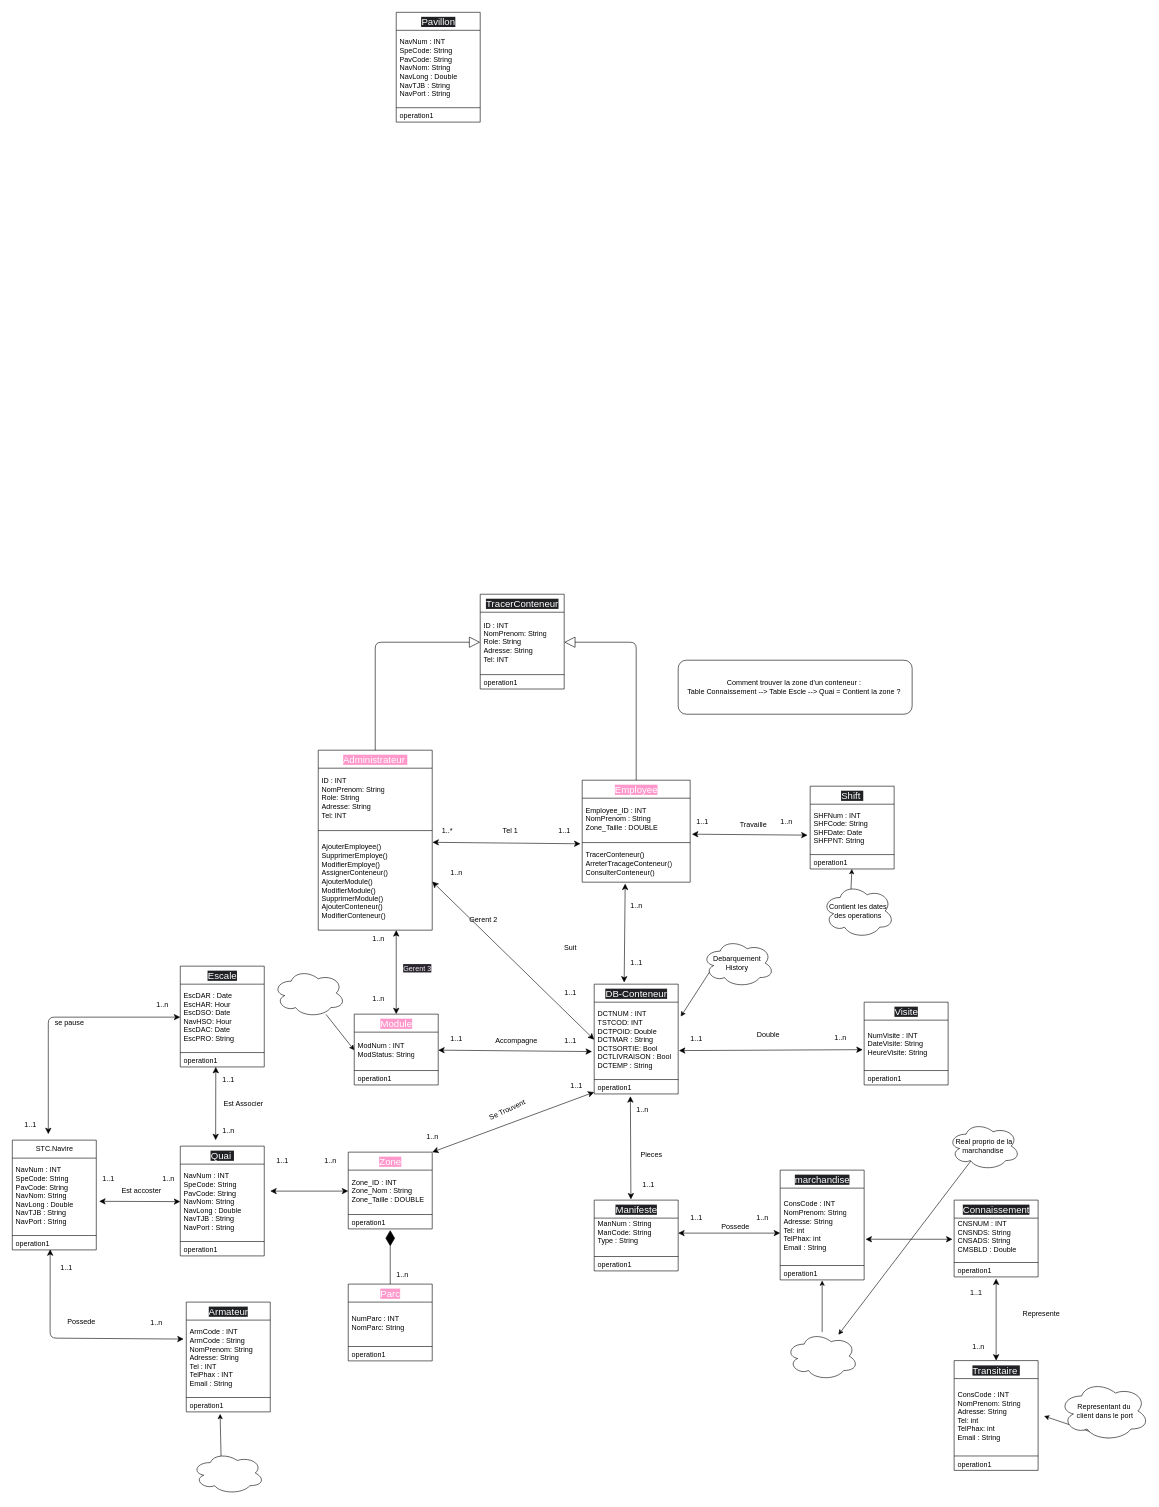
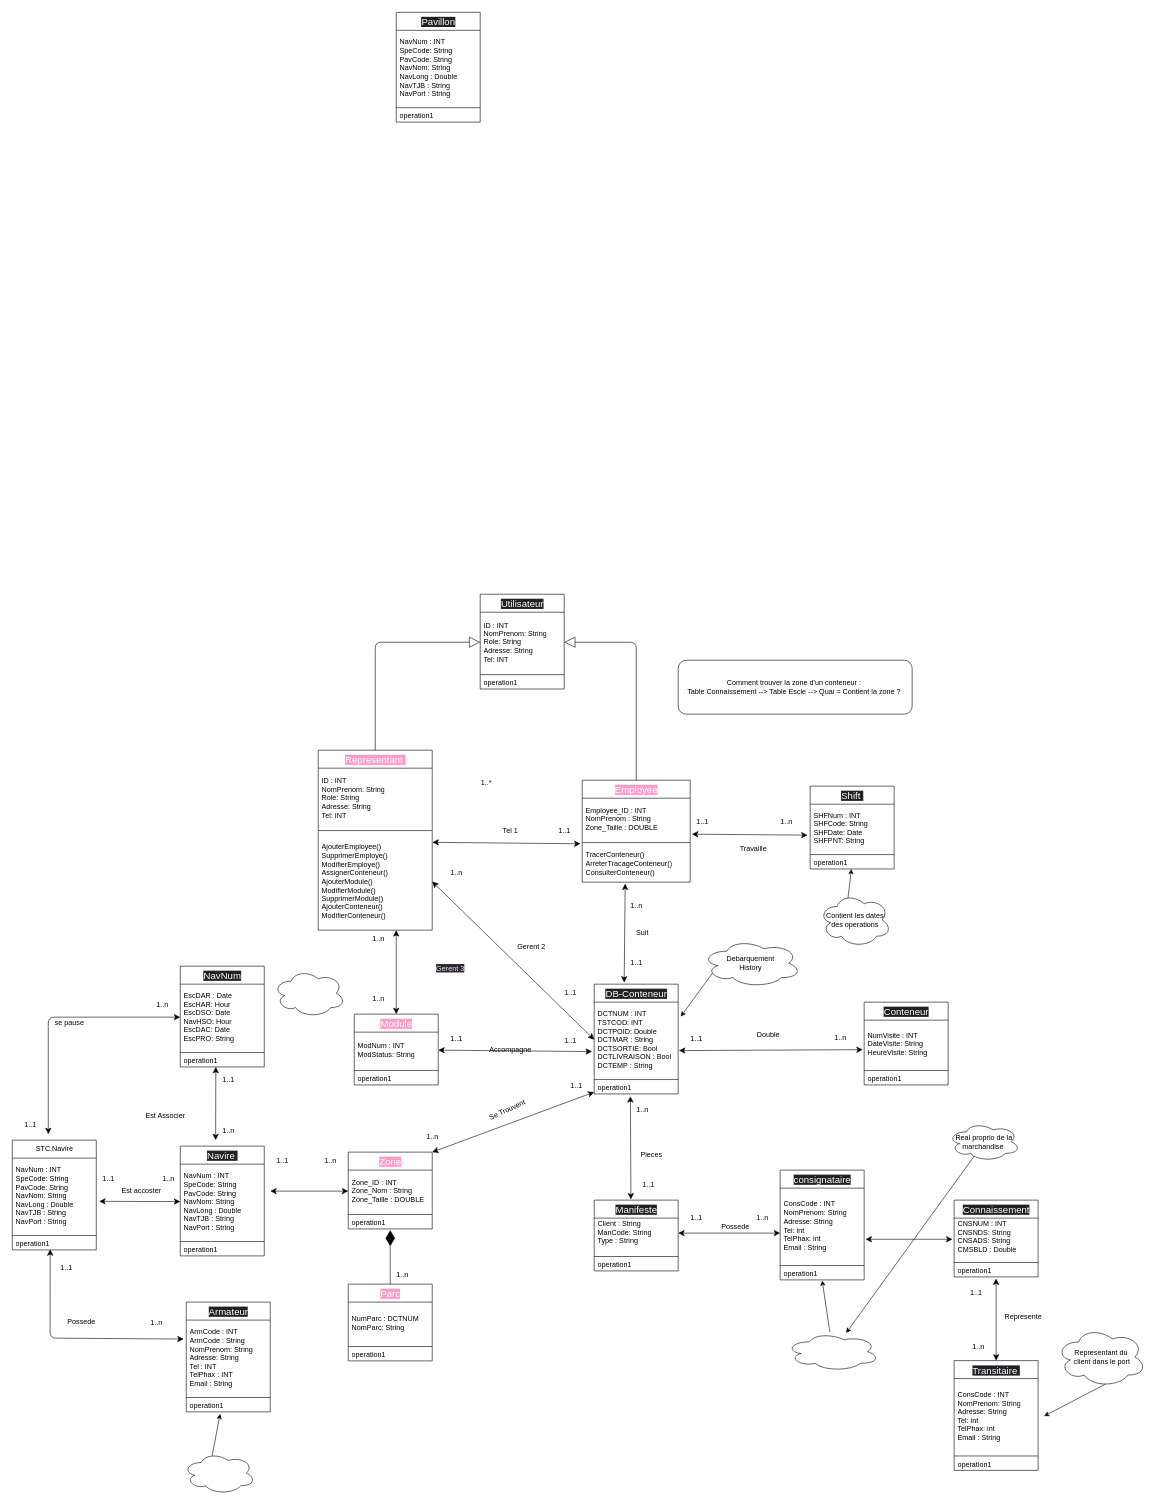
(523, 603) -> (523, 603)
(376, 759) -> (376, 759)
(753, 825) -> (753, 849)
(447, 831) -> (486, 783)
(858, 911) -> (855, 920)
(483, 920) -> (531, 947)
(570, 948) -> (642, 933)
(738, 963) -> (752, 963)
(426, 972) -> (459, 972)
(223, 975) -> (223, 975)
(907, 1011) -> (907, 1011)
(339, 1031) -> none
(516, 1041) -> (510, 1050)
(243, 1104) -> (165, 1116)
(984, 1146) -> (984, 1142)
(223, 1155) -> (223, 1155)
(823, 1179) -> (823, 1179)
(625, 1236) -> (625, 1236)
(1041, 1314) -> (1023, 1317)
(379, 1323) -> (381, 1323)
(822, 1356) -> (833, 1352)
(1104, 1411) -> (1101, 1357)
(228, 1473) -> (219, 1473)
